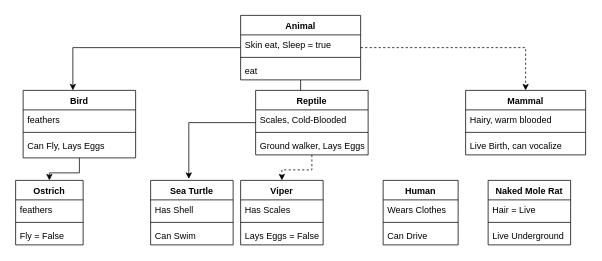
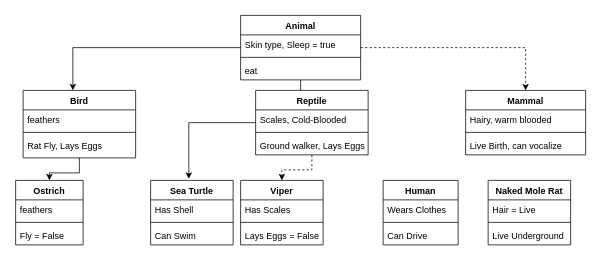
(292, 45) -> (294, 45)
(67, 146) -> (67, 146)
